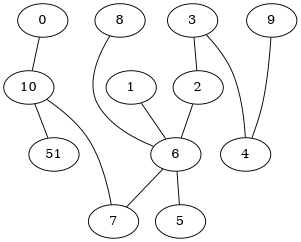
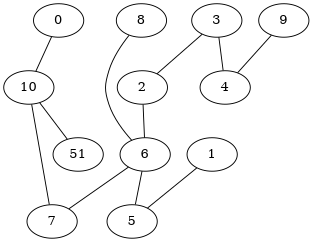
(154, 121) -> (172, 188)
